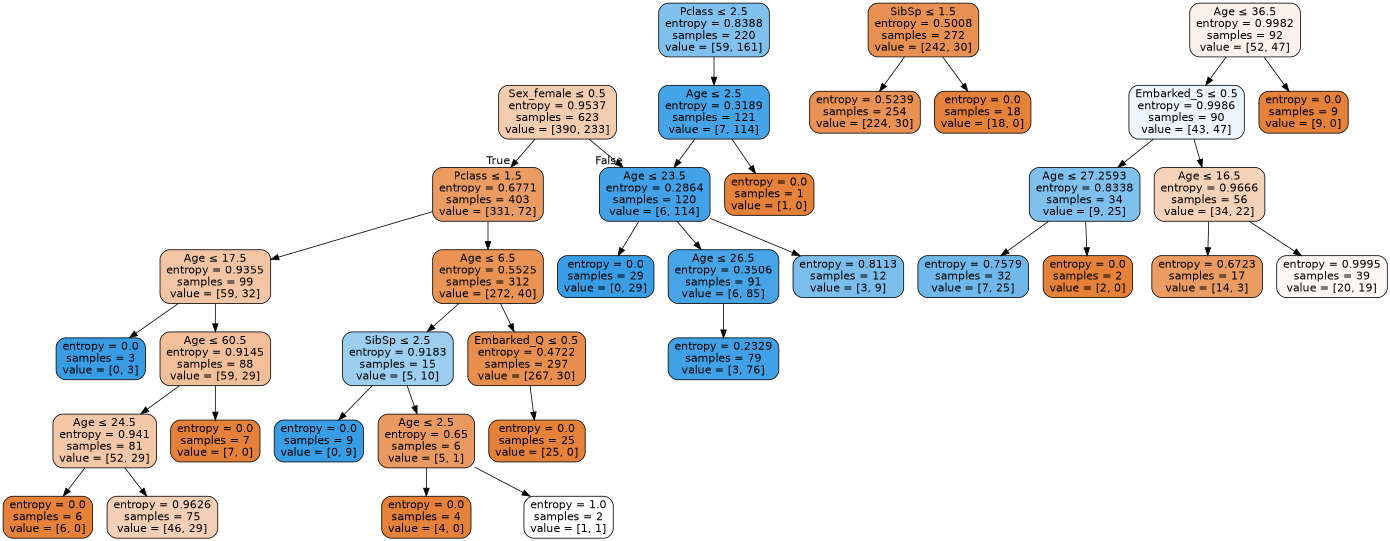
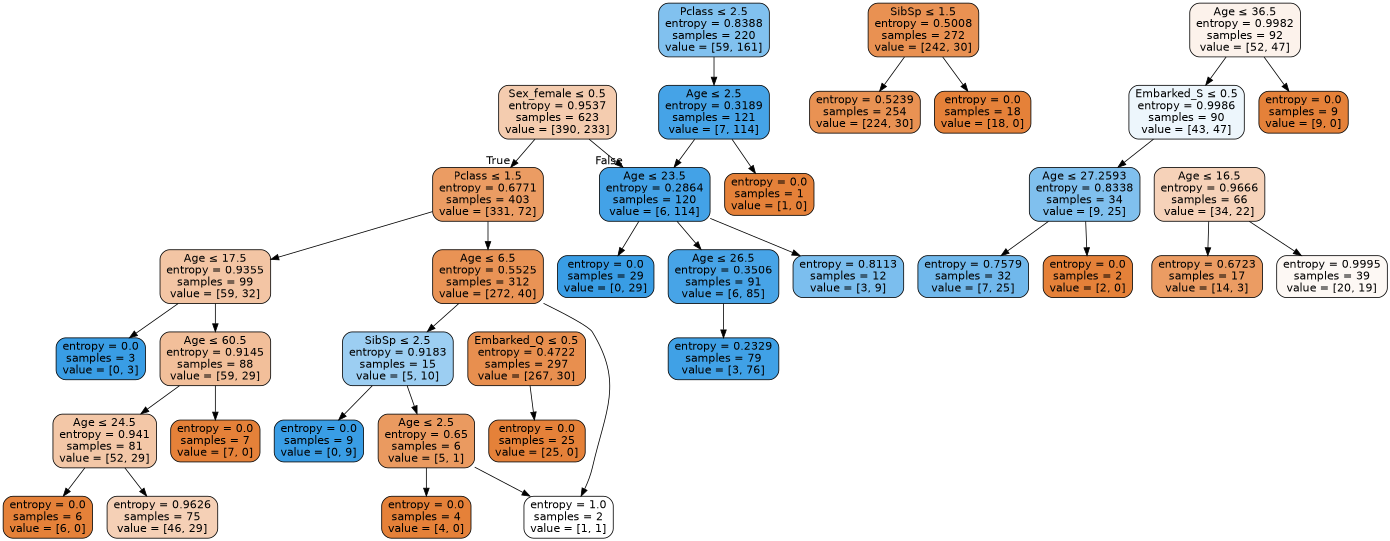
(1197, 149) -> none
(1210, 200) -> (1210, 200)
(506, 314) -> (610, 382)
